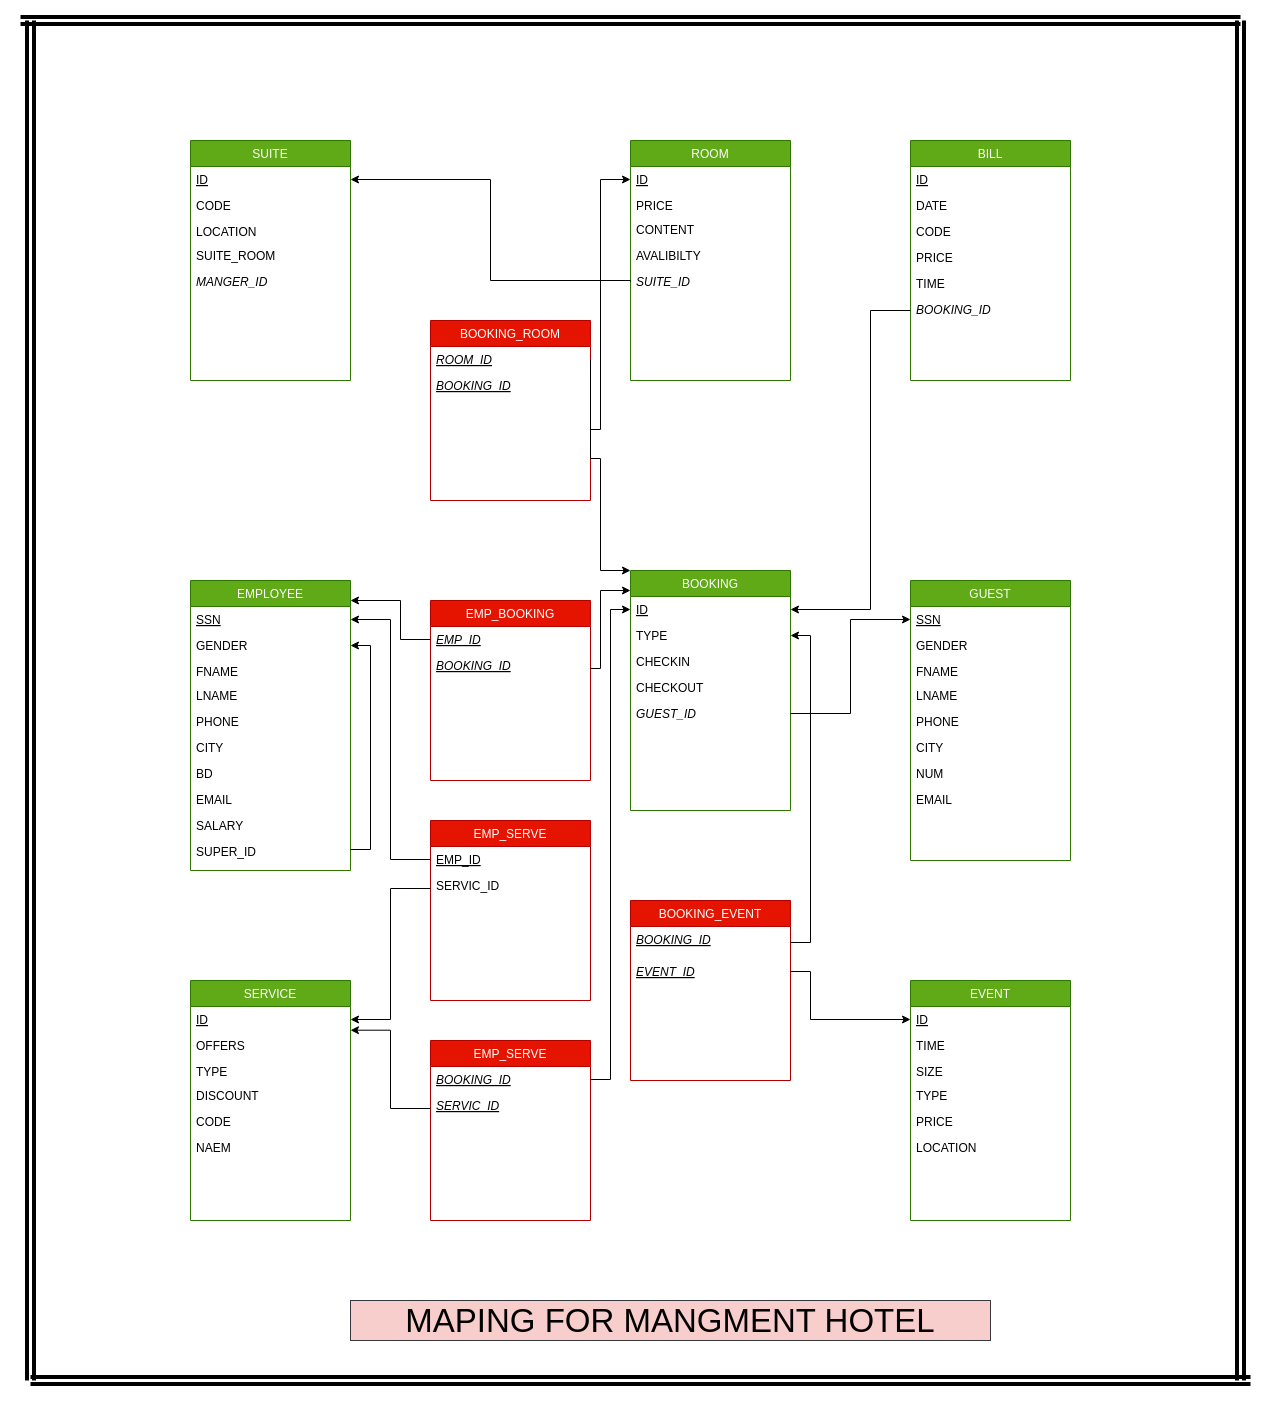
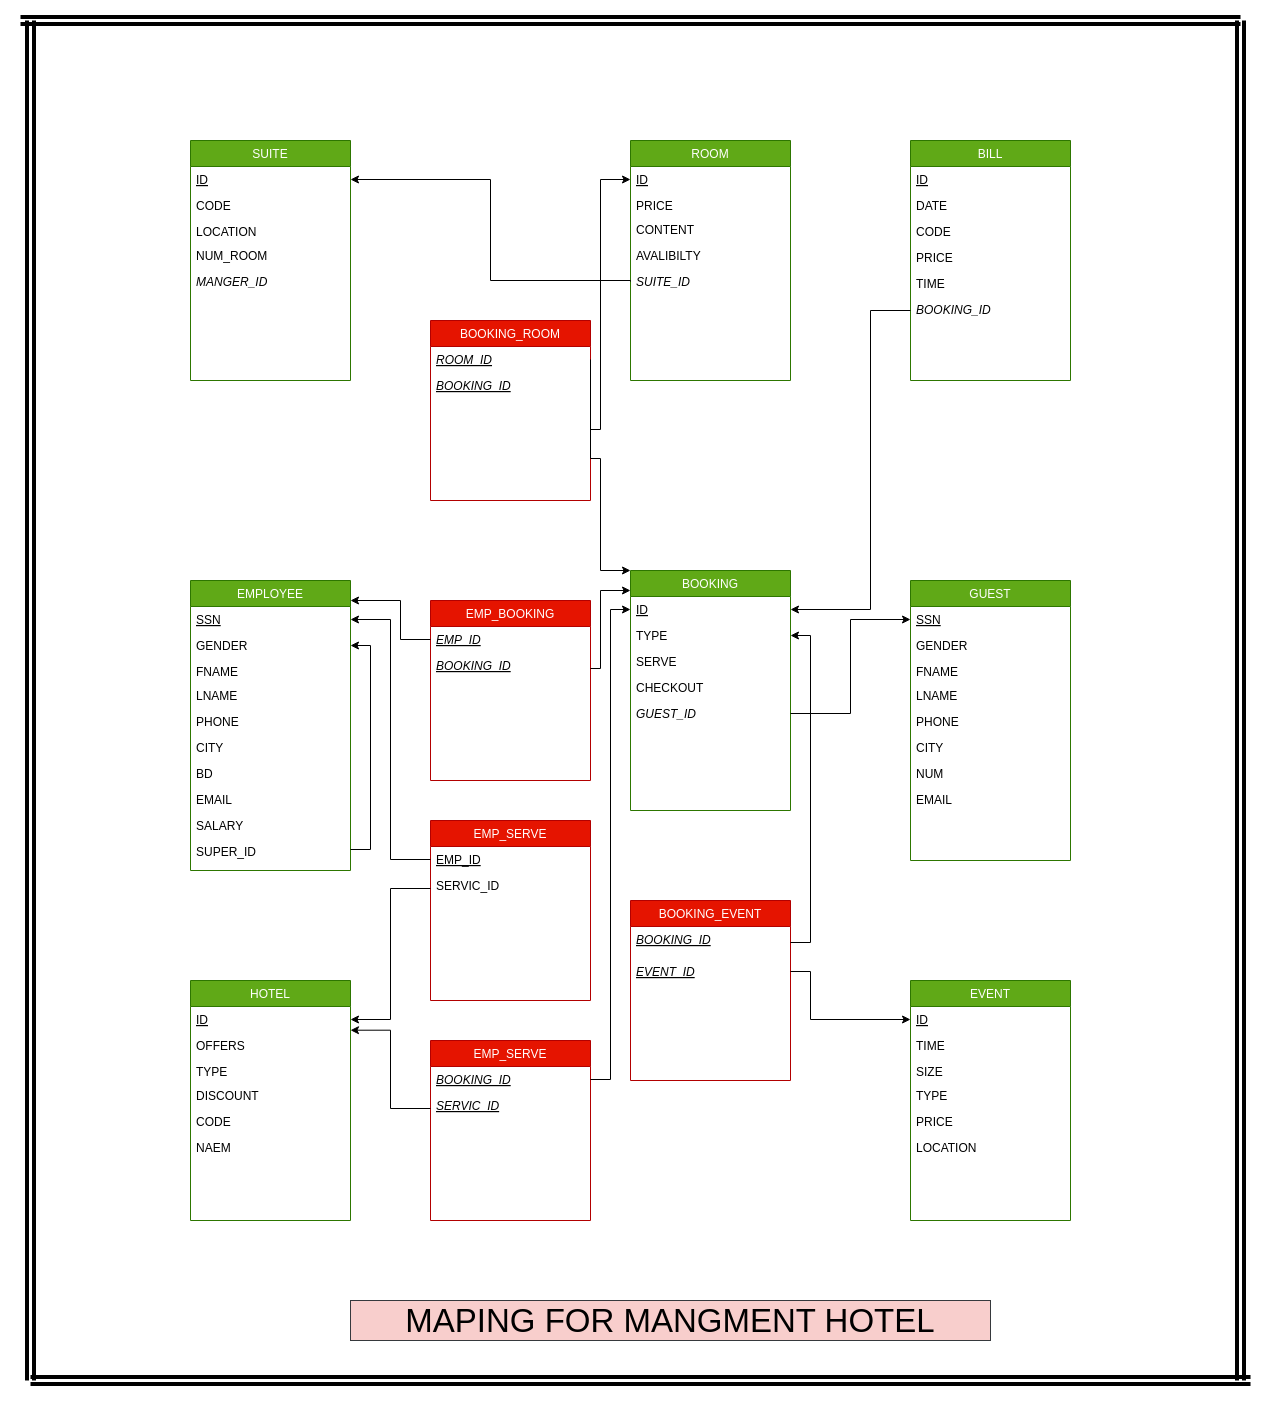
(230, 256) -> (223, 256)
(660, 662) -> (653, 662)
(270, 994) -> (270, 994)
